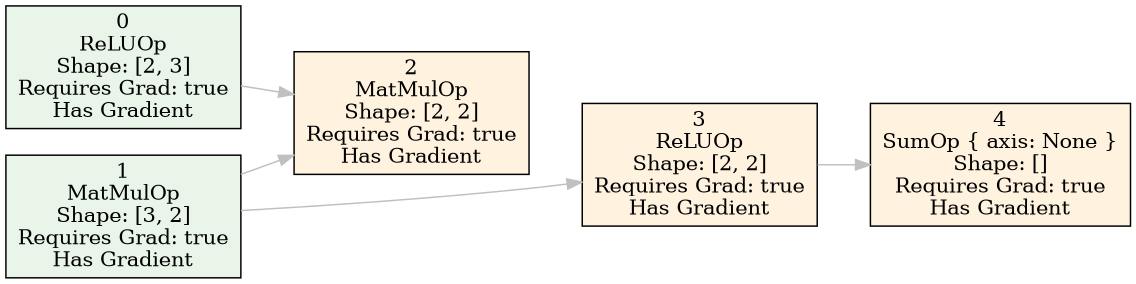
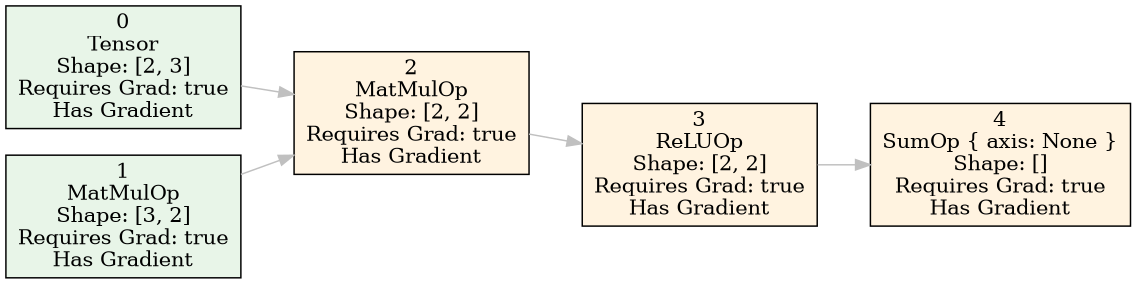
(123, 67) -> (123, 67)
(404, 200) -> (548, 138)
